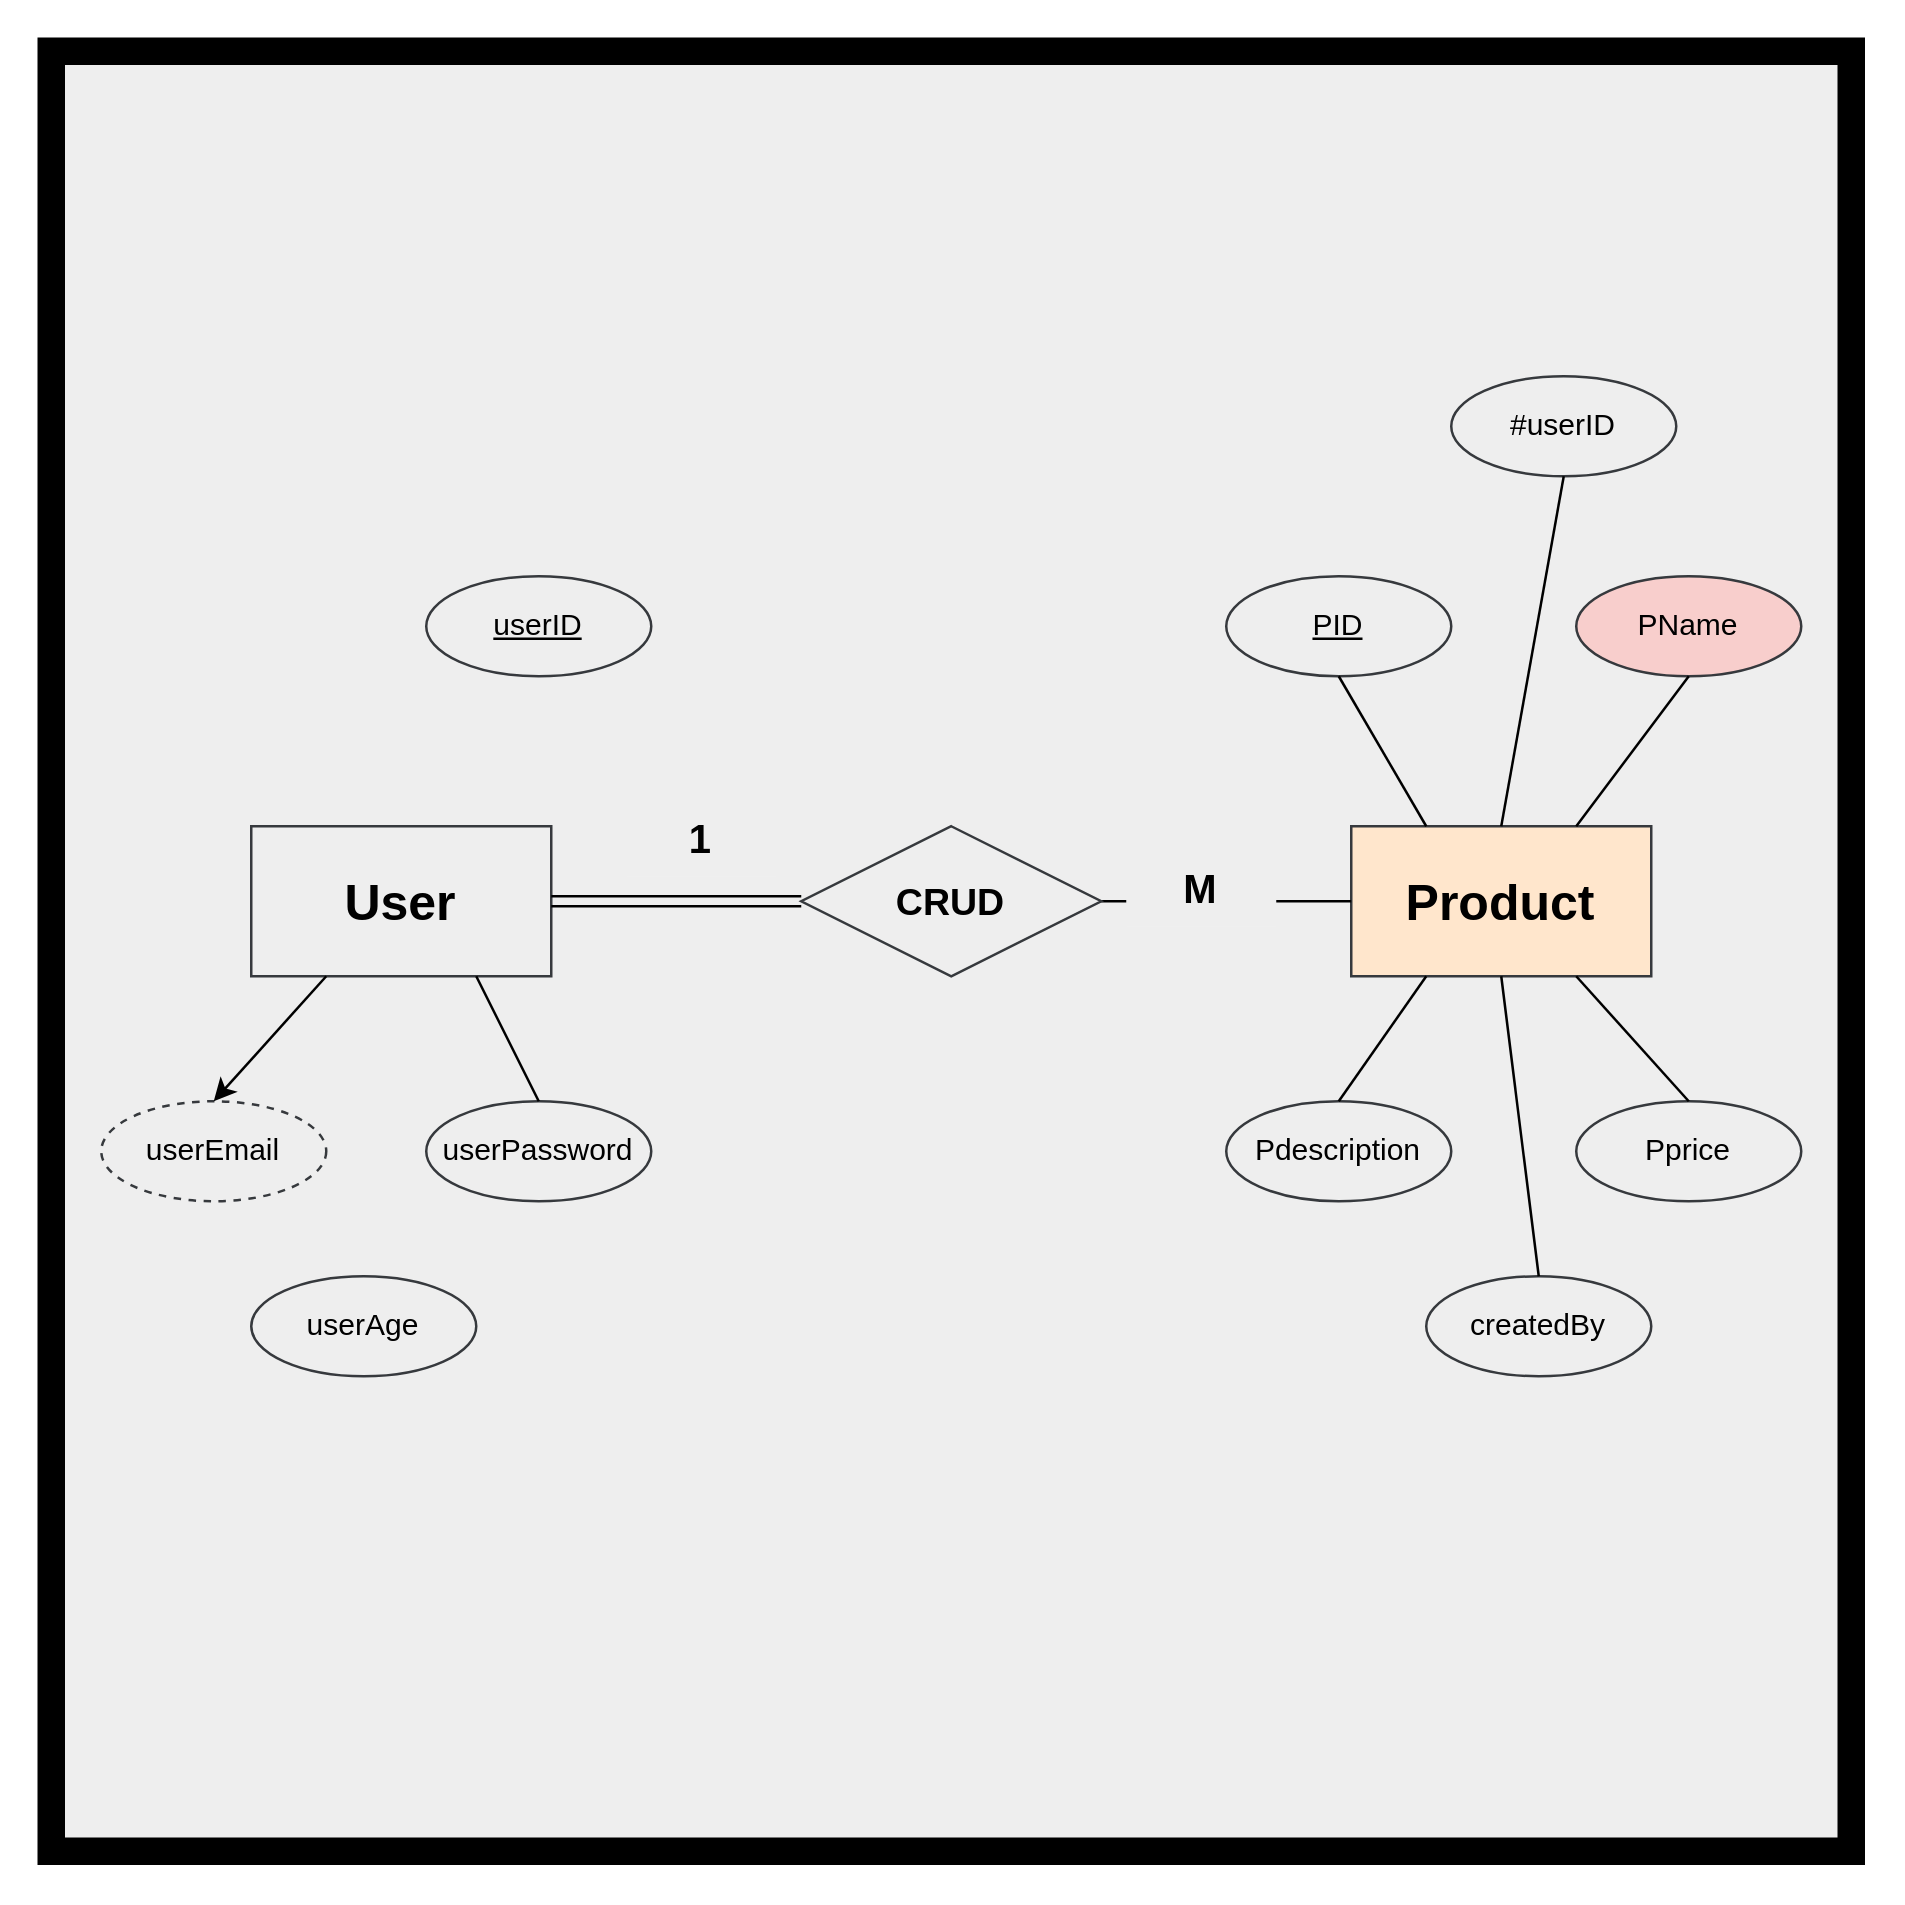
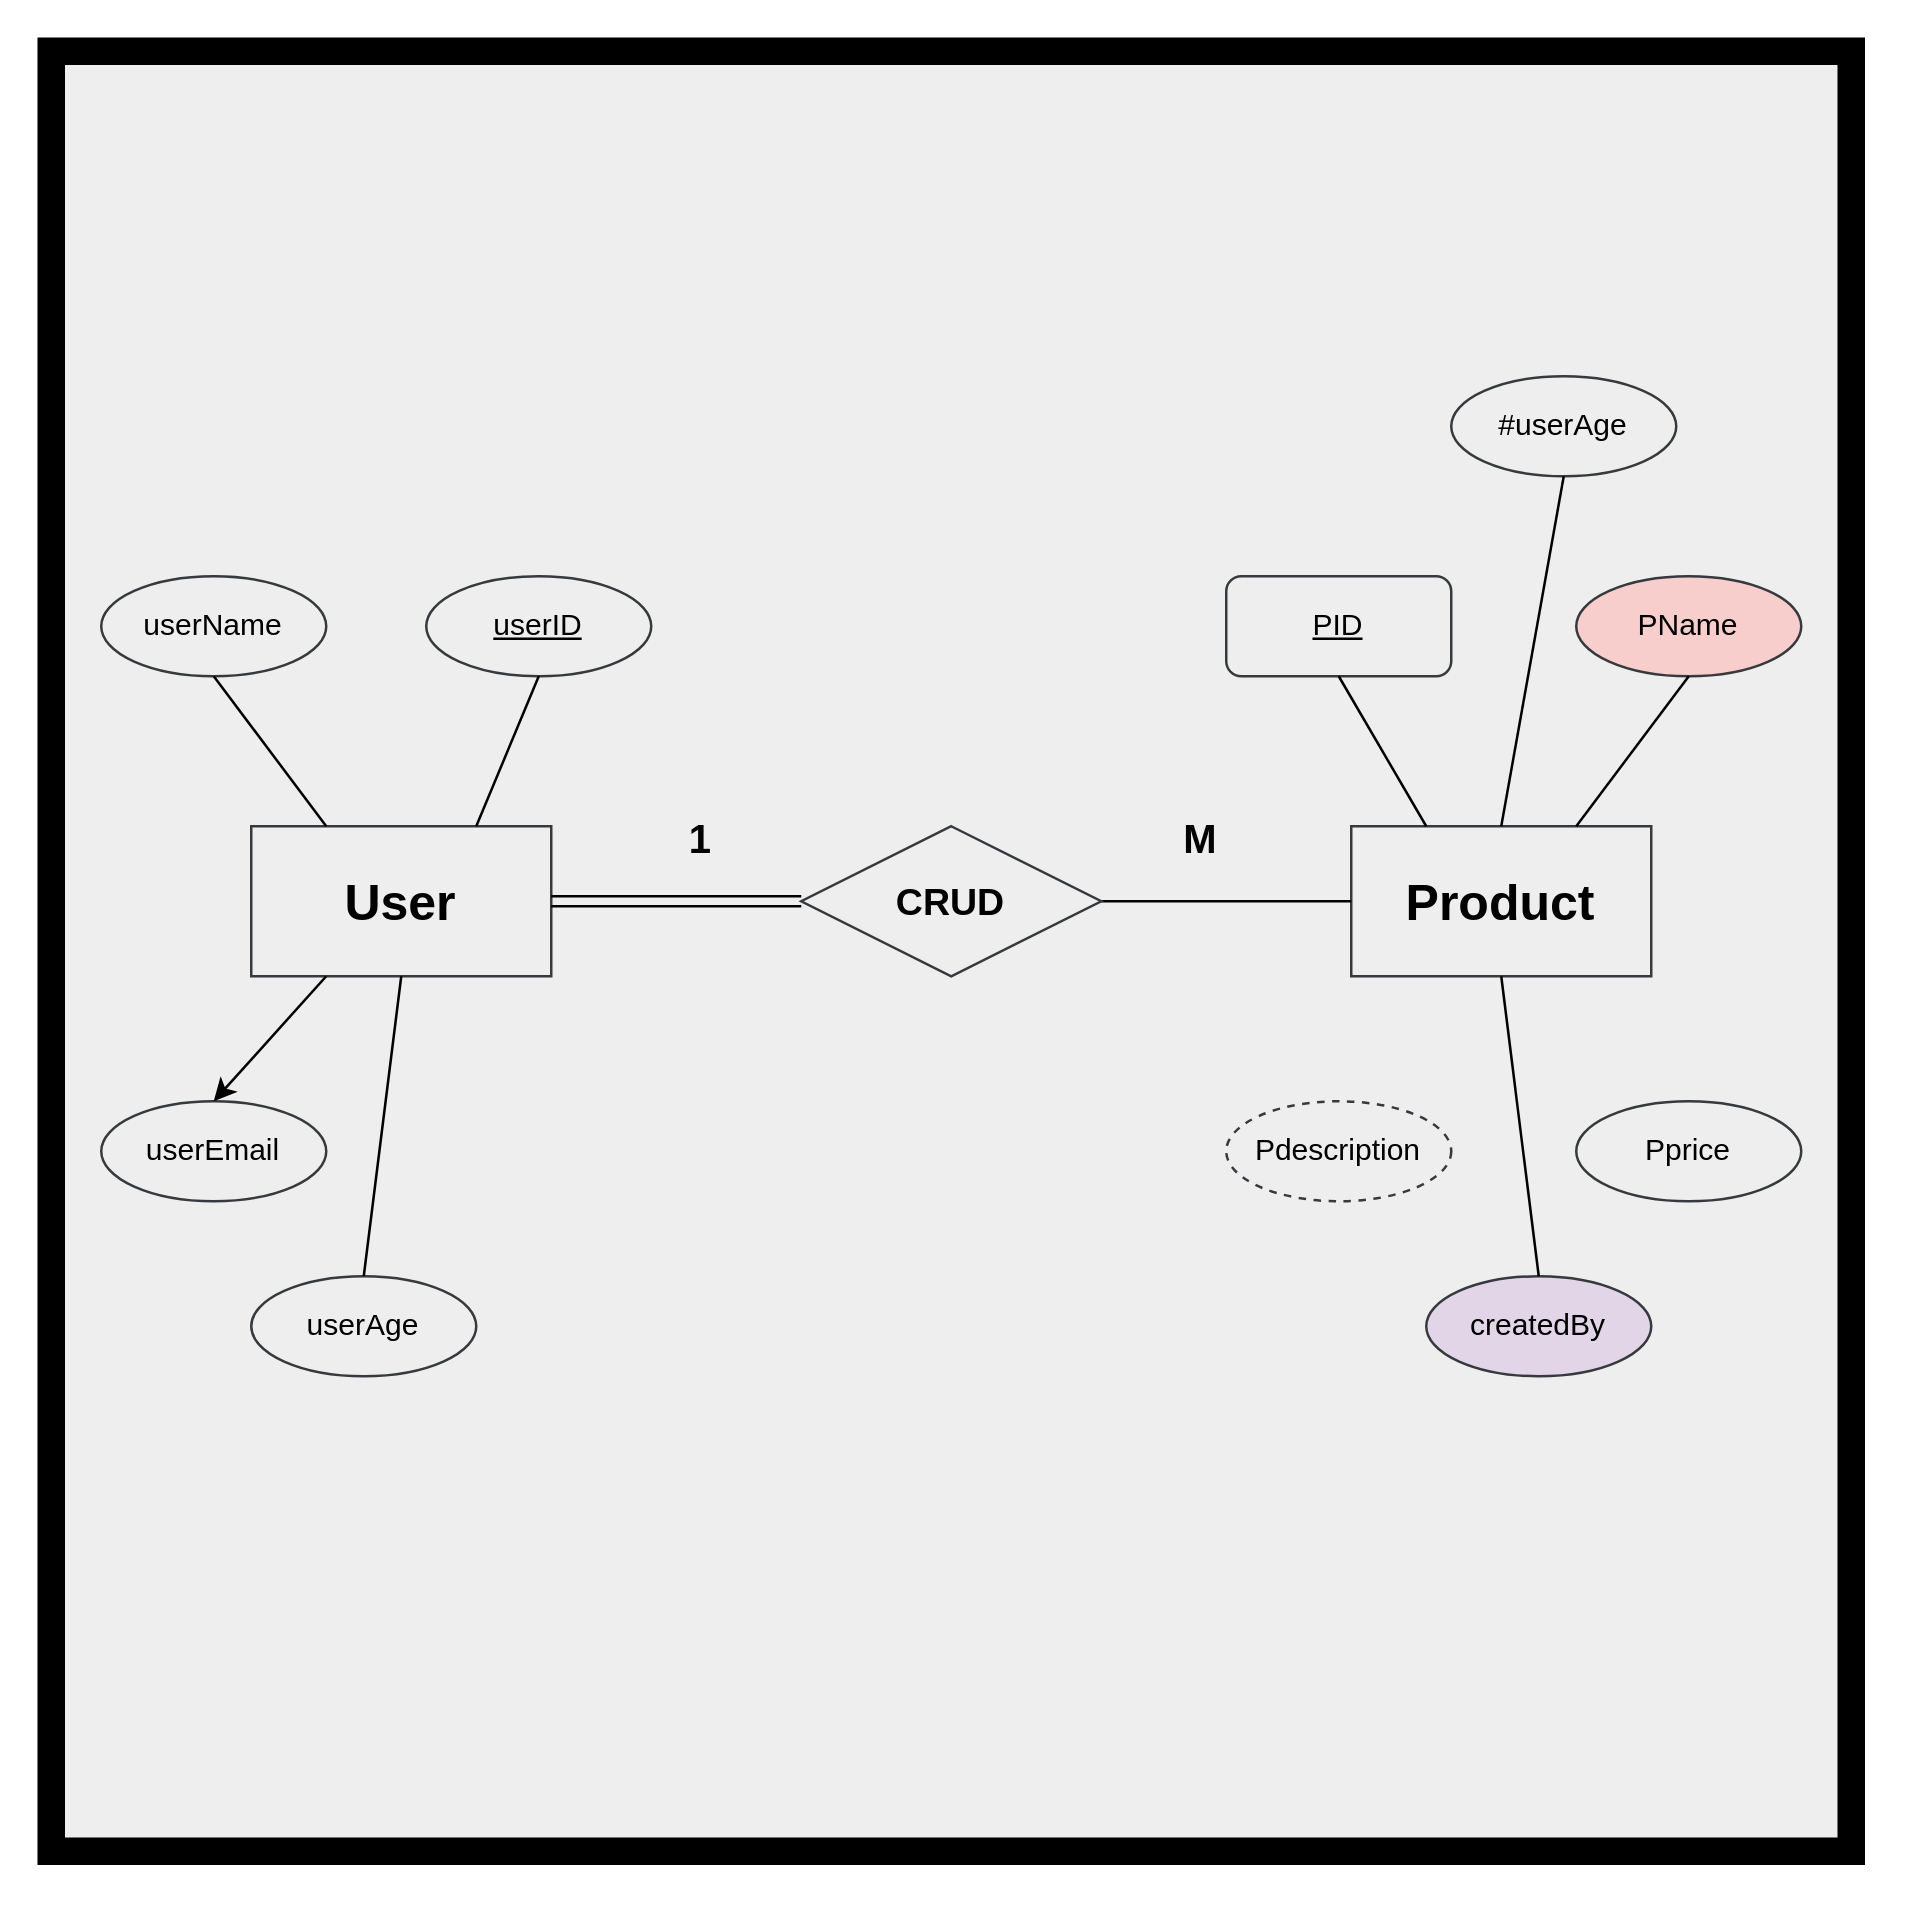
(1564, 426) -> (1564, 426)
none -> (214, 626)
(1339, 626) -> (1339, 626)
none -> (508, 751)
none -> (270, 752)
(1201, 889) -> (1201, 839)
(1501, 901) -> (1501, 901)
(507, 1038) -> none
(1383, 1039) -> none
(1633, 1039) -> none
none -> (383, 1126)
(214, 1151) -> (214, 1151)
(539, 1151) -> none
(1339, 1151) -> (1339, 1151)
(1539, 1326) -> (1539, 1326)
